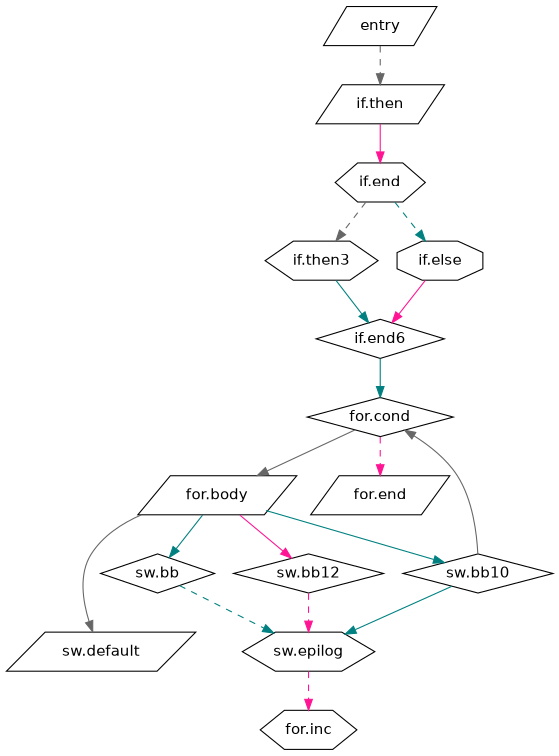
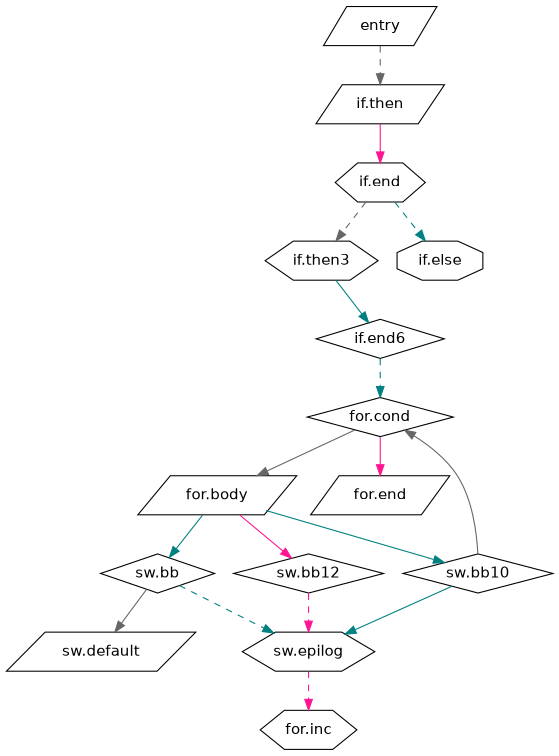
(412, 297) -> none
(380, 373) -> (380, 373)
(380, 451) -> (380, 451)
(90, 556) -> (134, 606)
